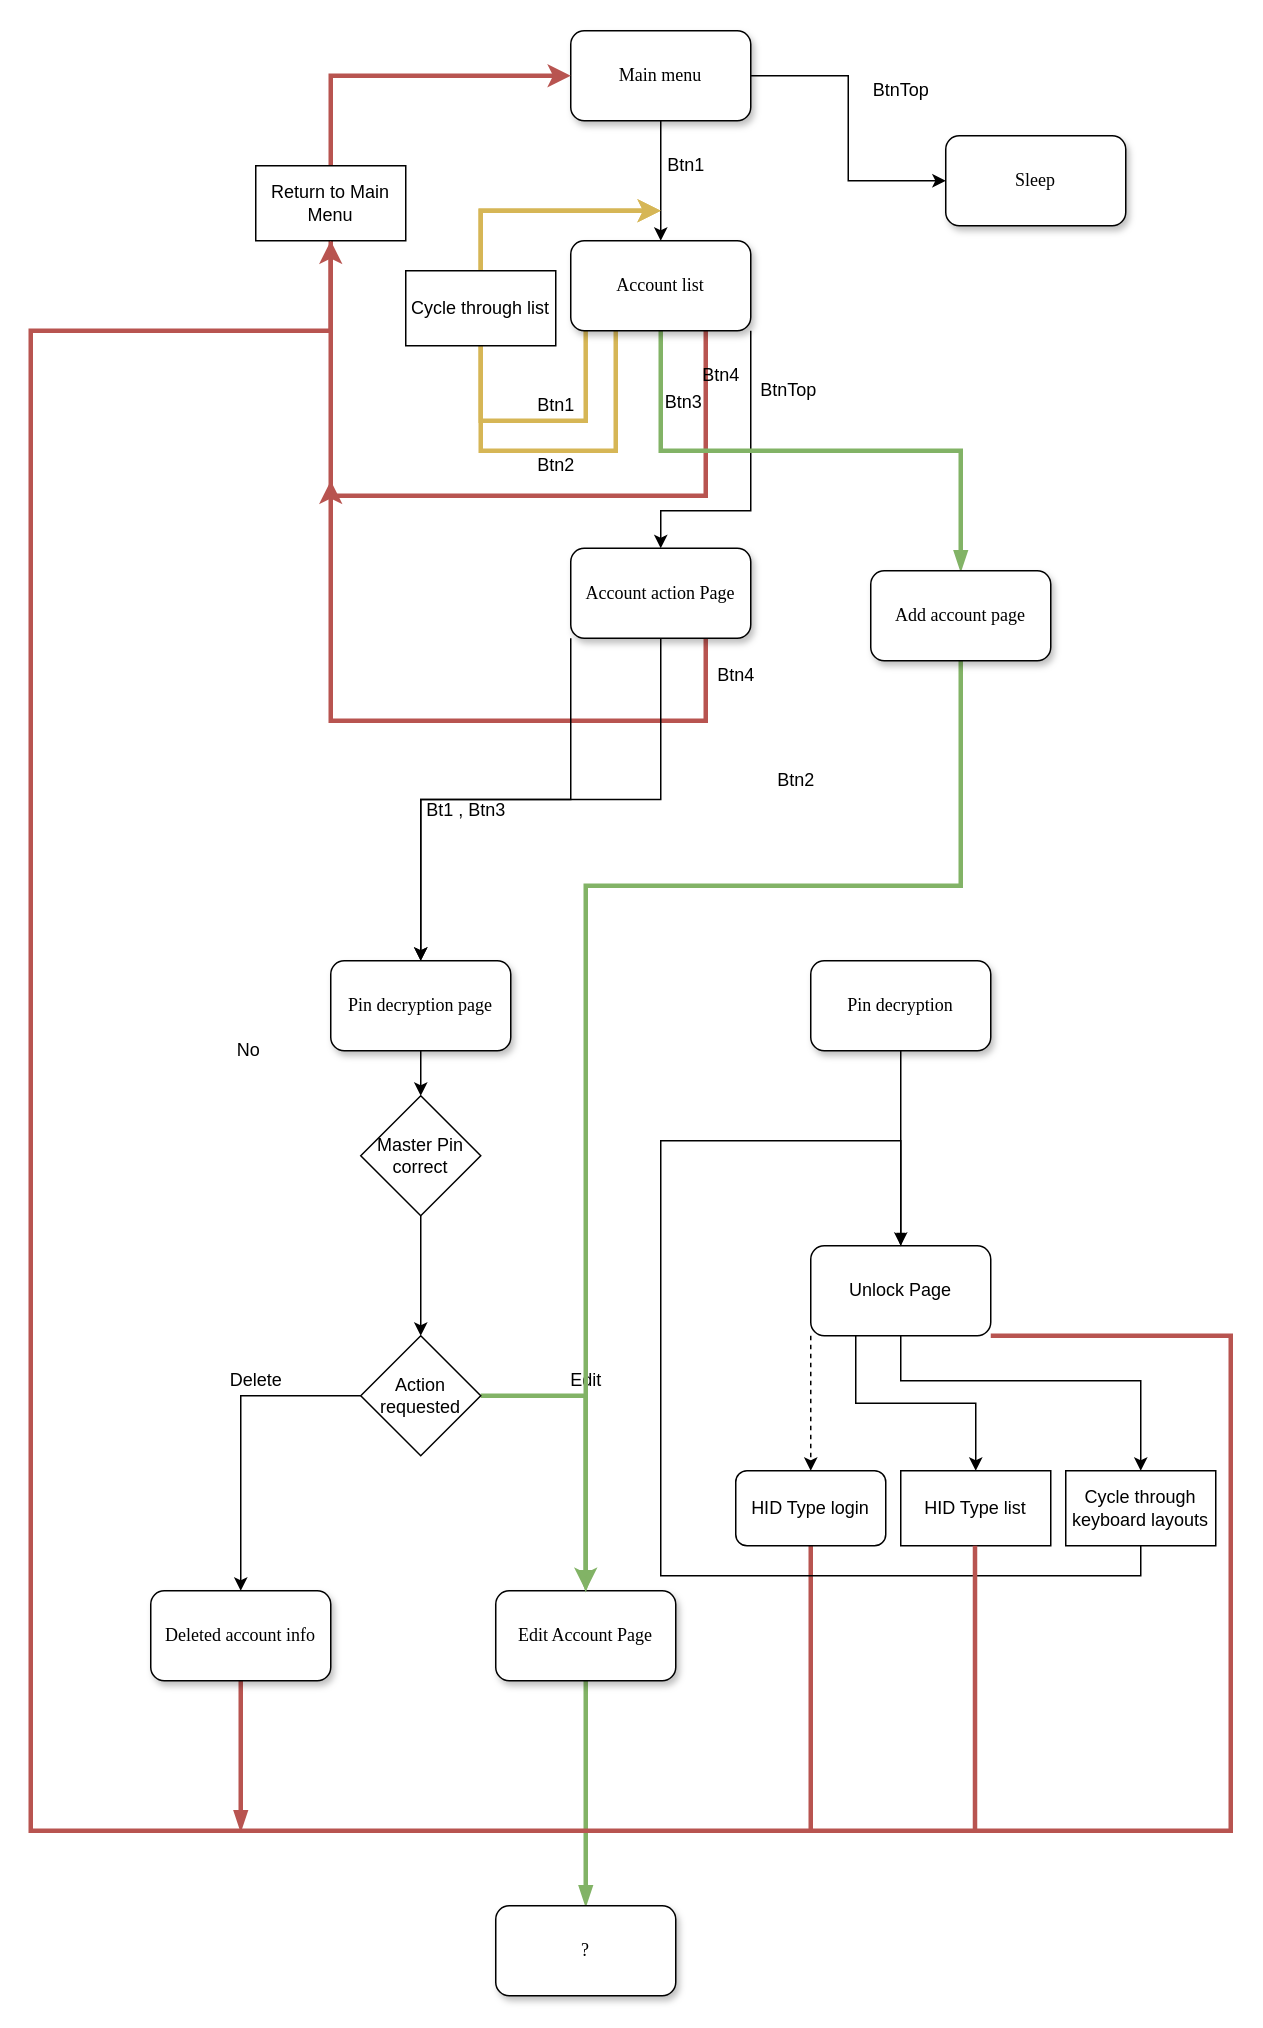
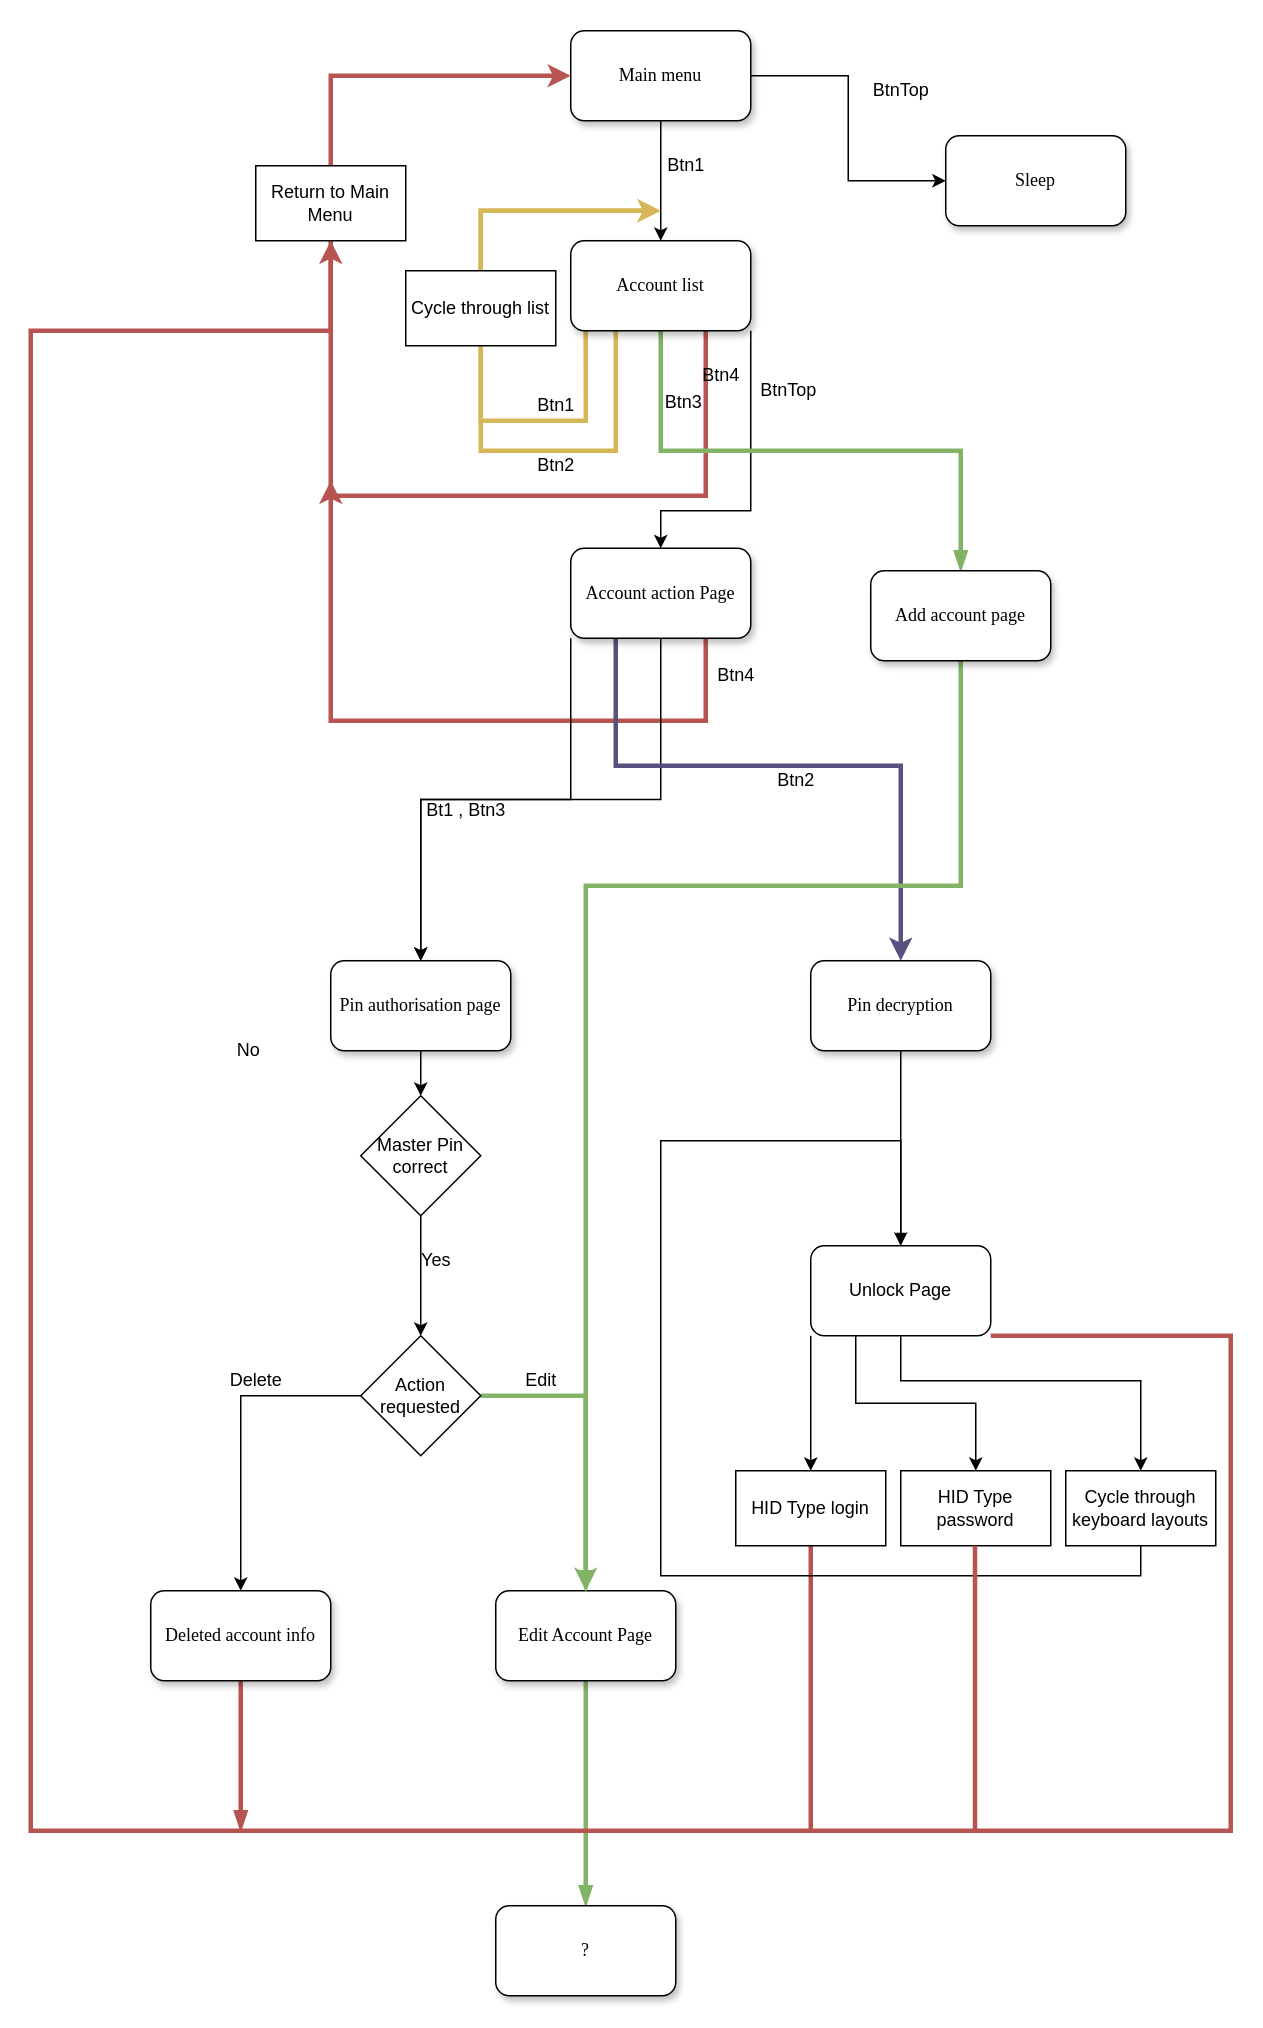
none -> (784, 766)
(421, 1006) -> (421, 1006)
none -> (436, 1261)
(586, 1381) -> (541, 1381)
(811, 1399) -> (811, 1399)
(811, 1508) -> (811, 1508)
(976, 1508) -> (976, 1508)
